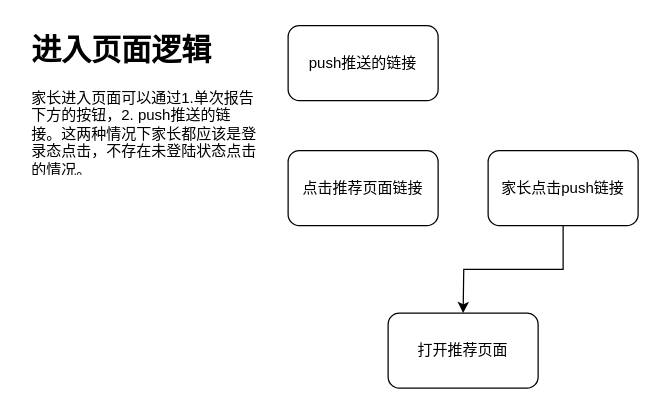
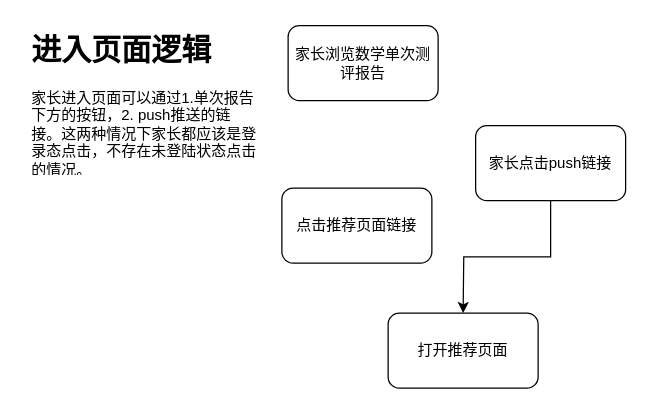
(363, 63) -> (363, 63)
(363, 188) -> (357, 226)
(563, 188) -> (551, 163)
